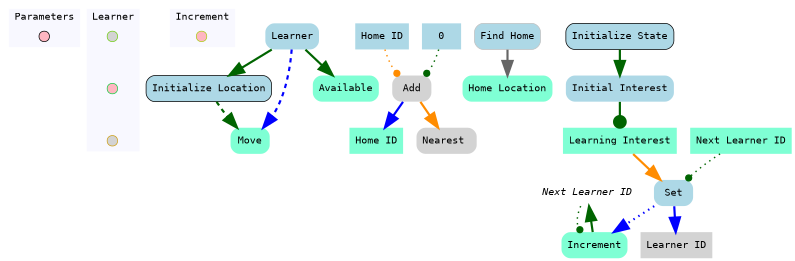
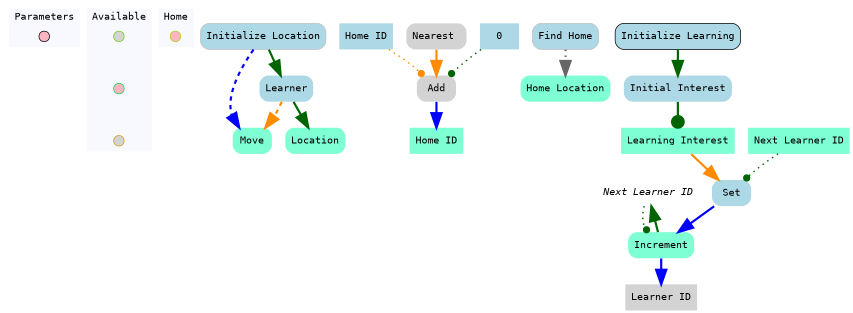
(113, 17) -> (119, 17)
(203, 17) -> (176, 17)
(620, 36) -> (678, 36)
(508, 55) -> (566, 55)
(257, 59) -> (272, 56)
(286, 84) -> (278, 109)
(209, 89) -> (263, 36)
(346, 89) -> (315, 141)
(222, 109) -> (236, 80)
(425, 109) -> (436, 55)
(675, 212) -> (661, 264)
(640, 215) -> (702, 215)
